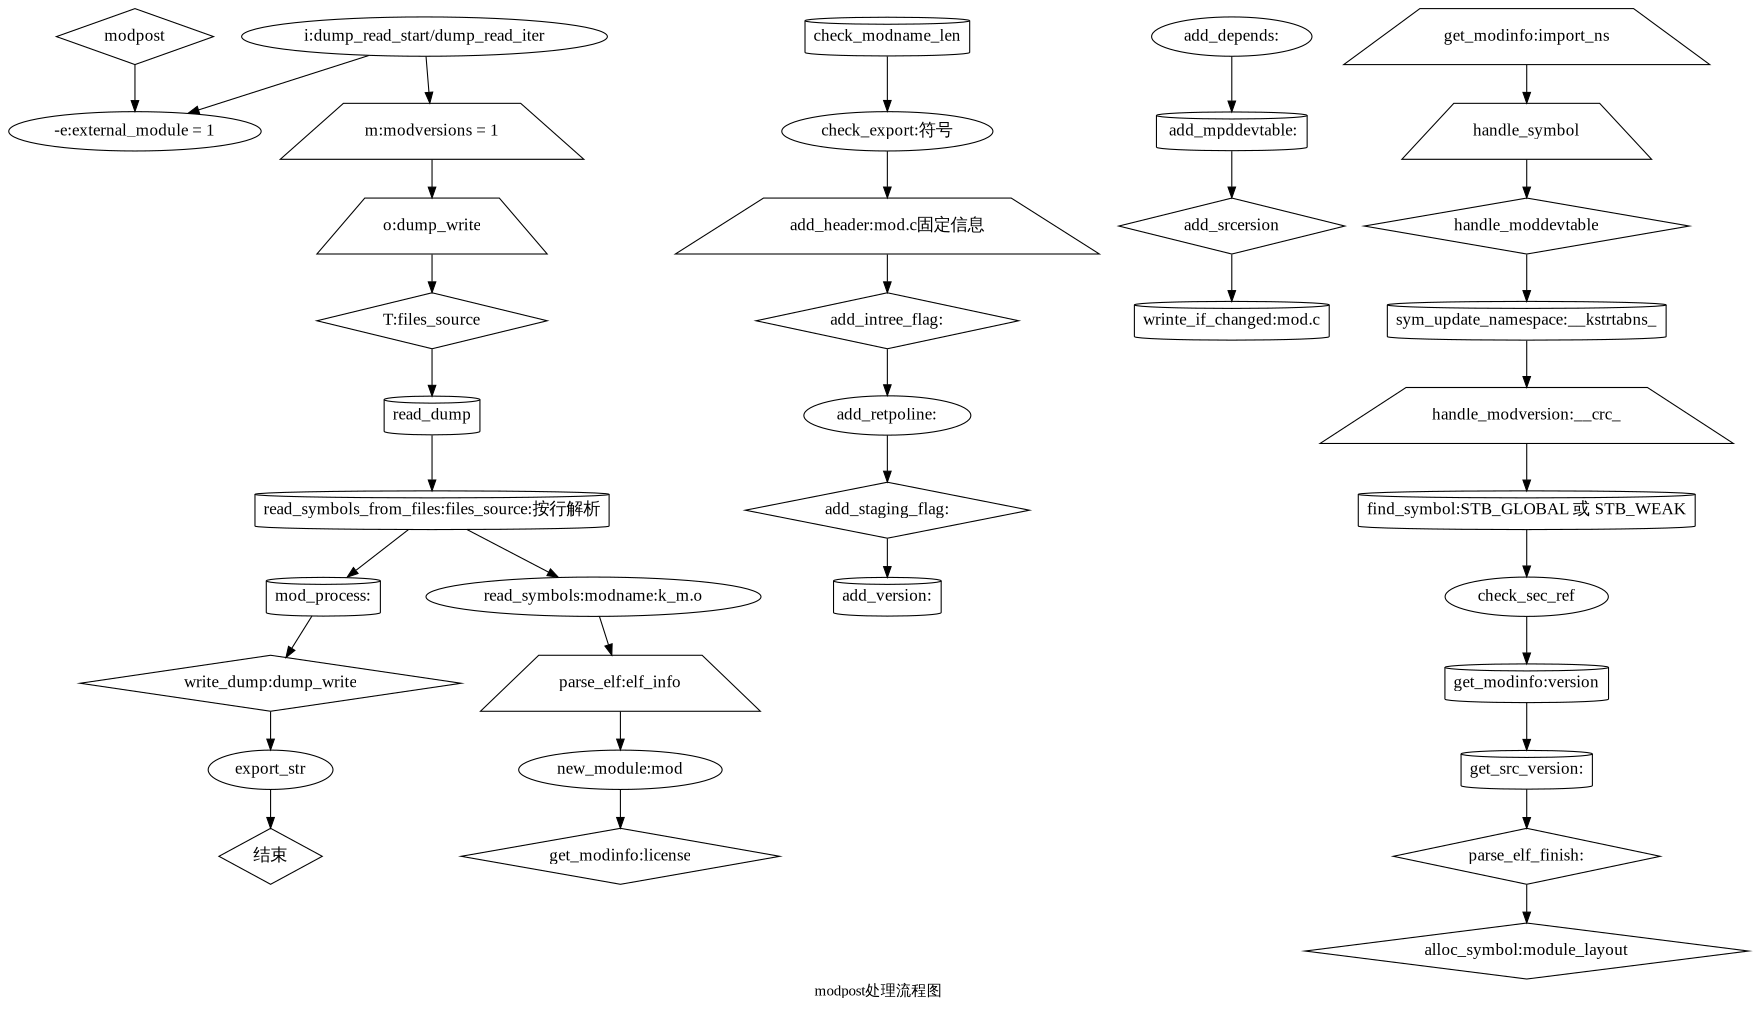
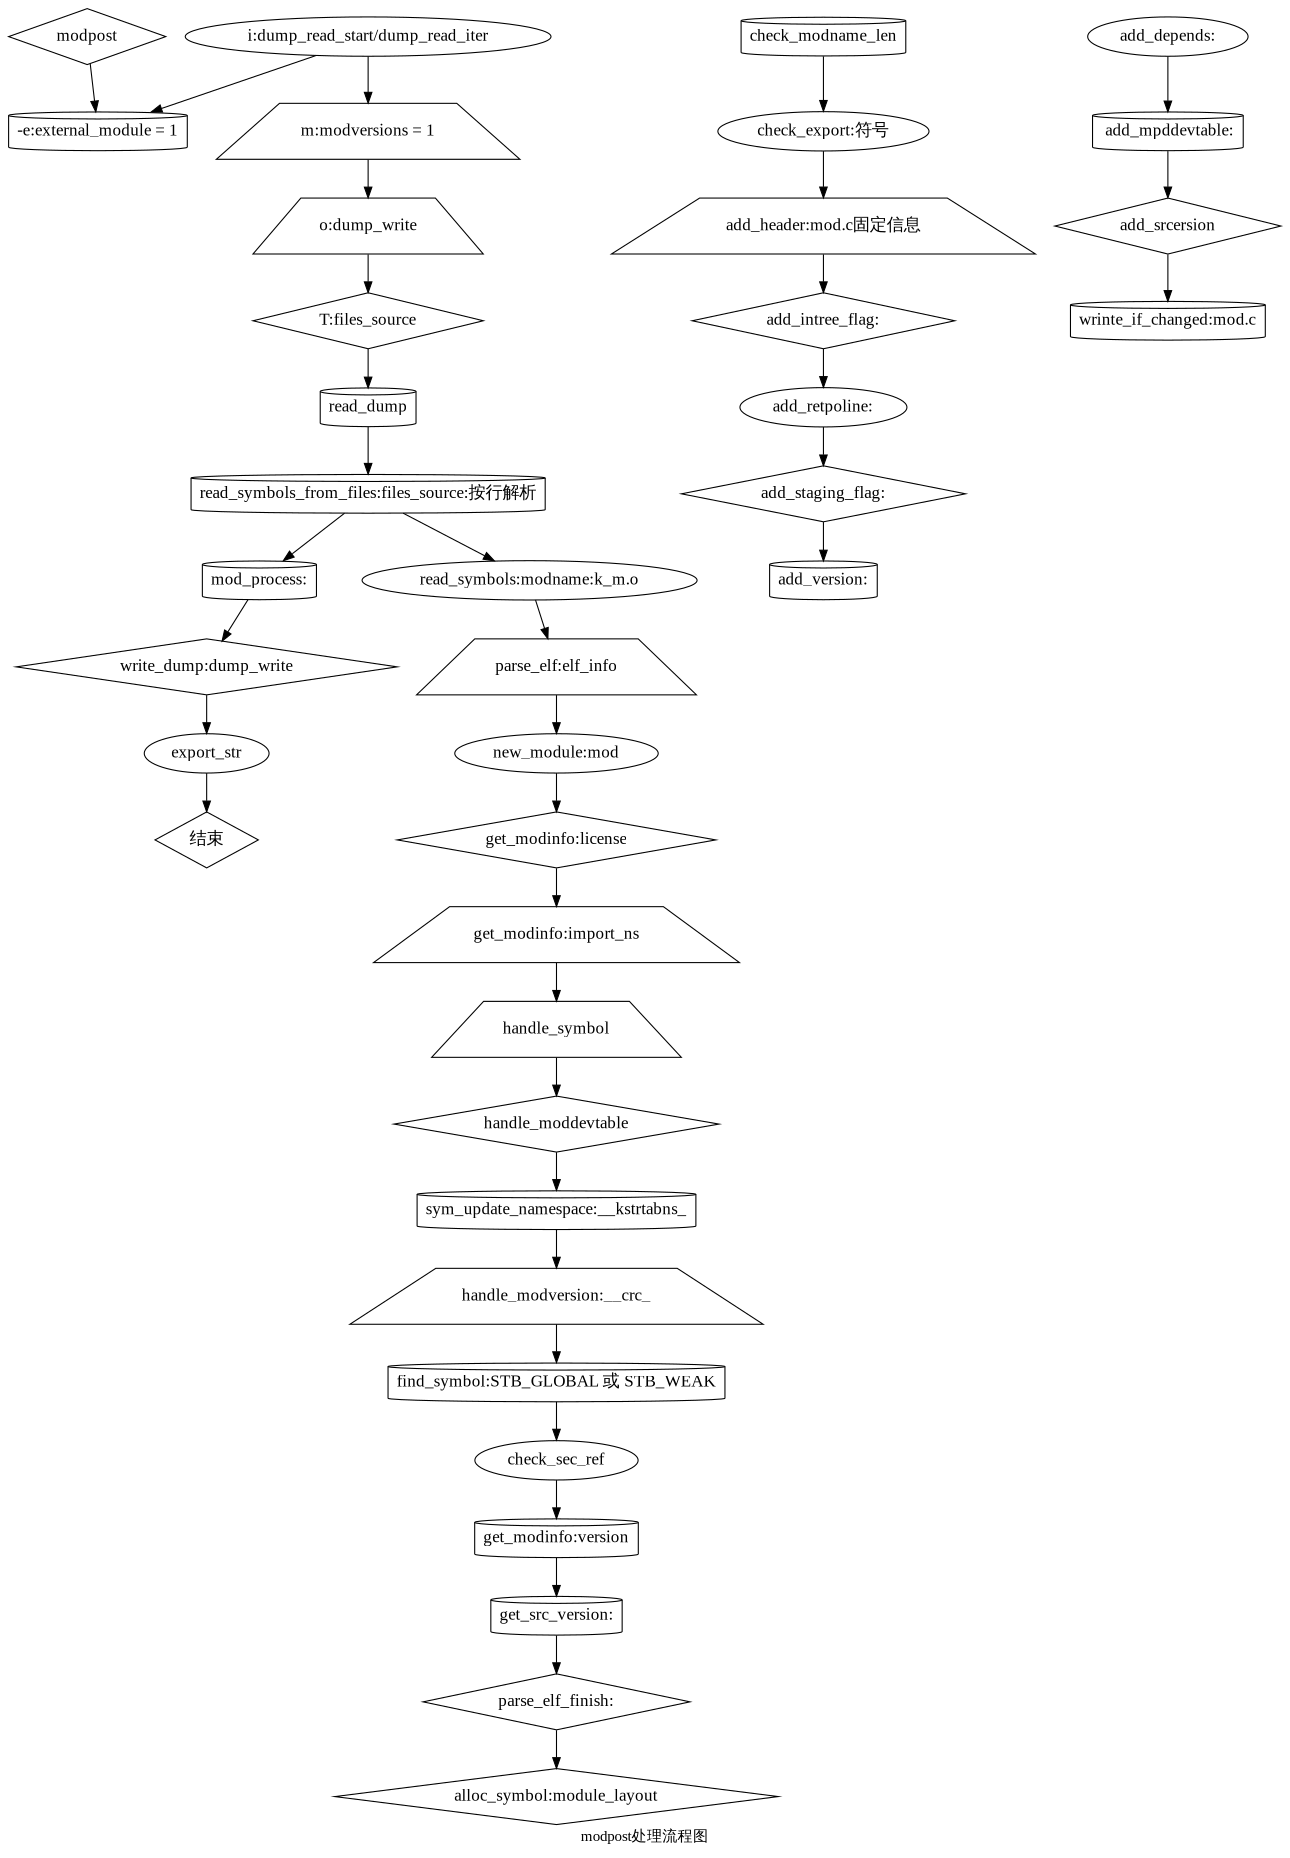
(135, 131) -> (98, 131)
none -> (556, 882)
